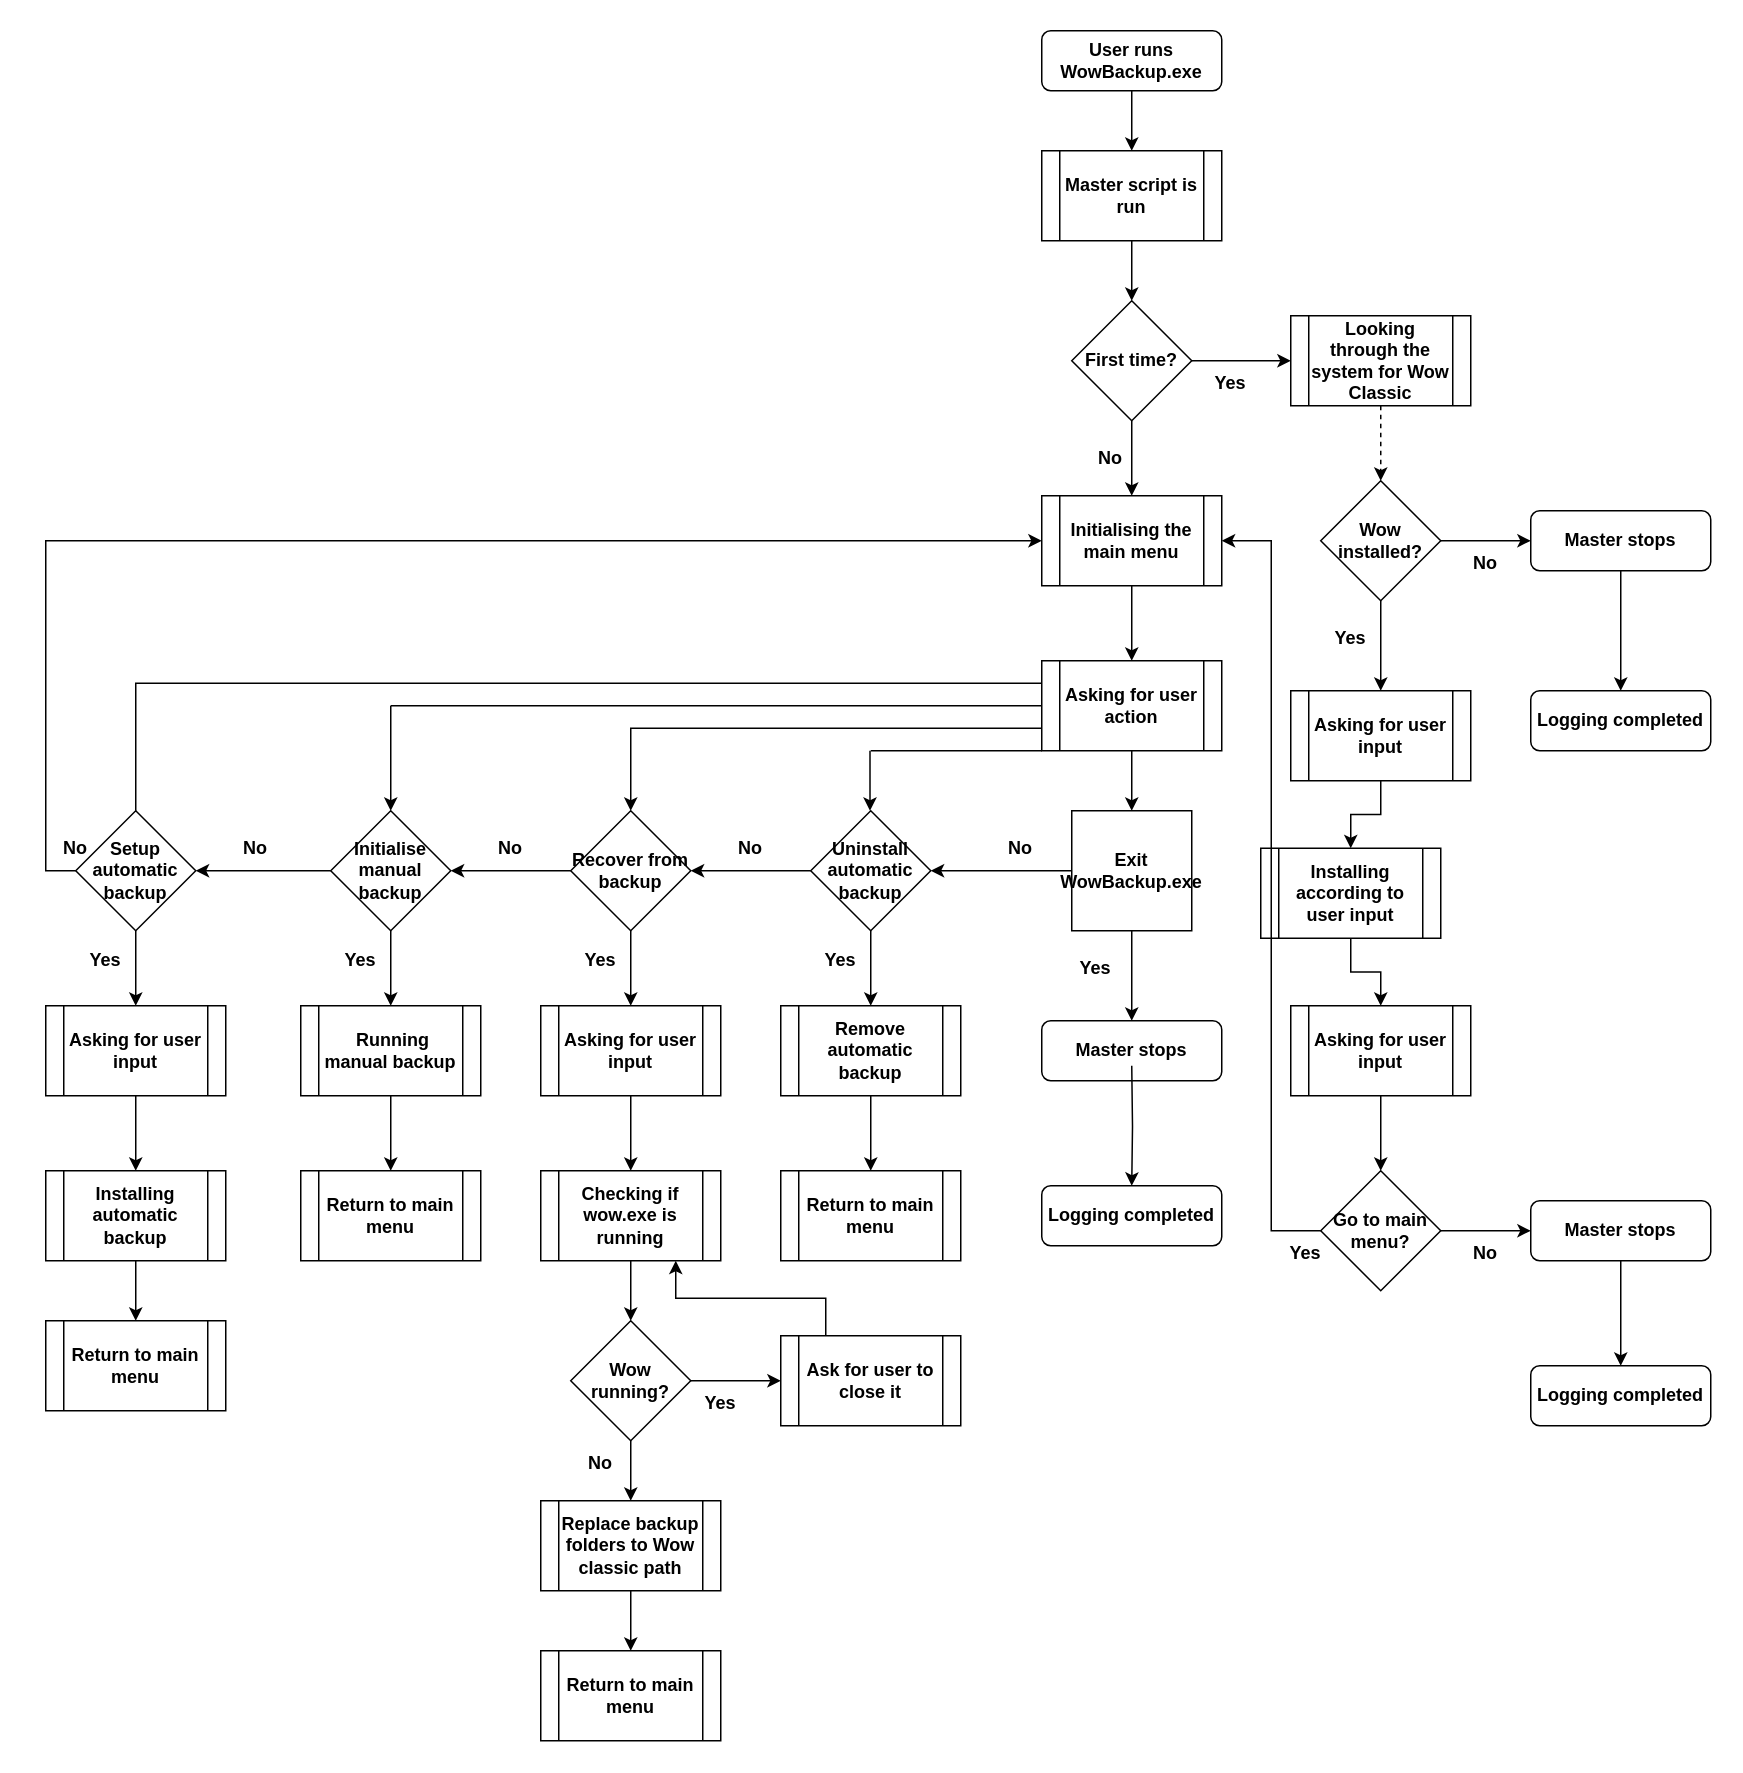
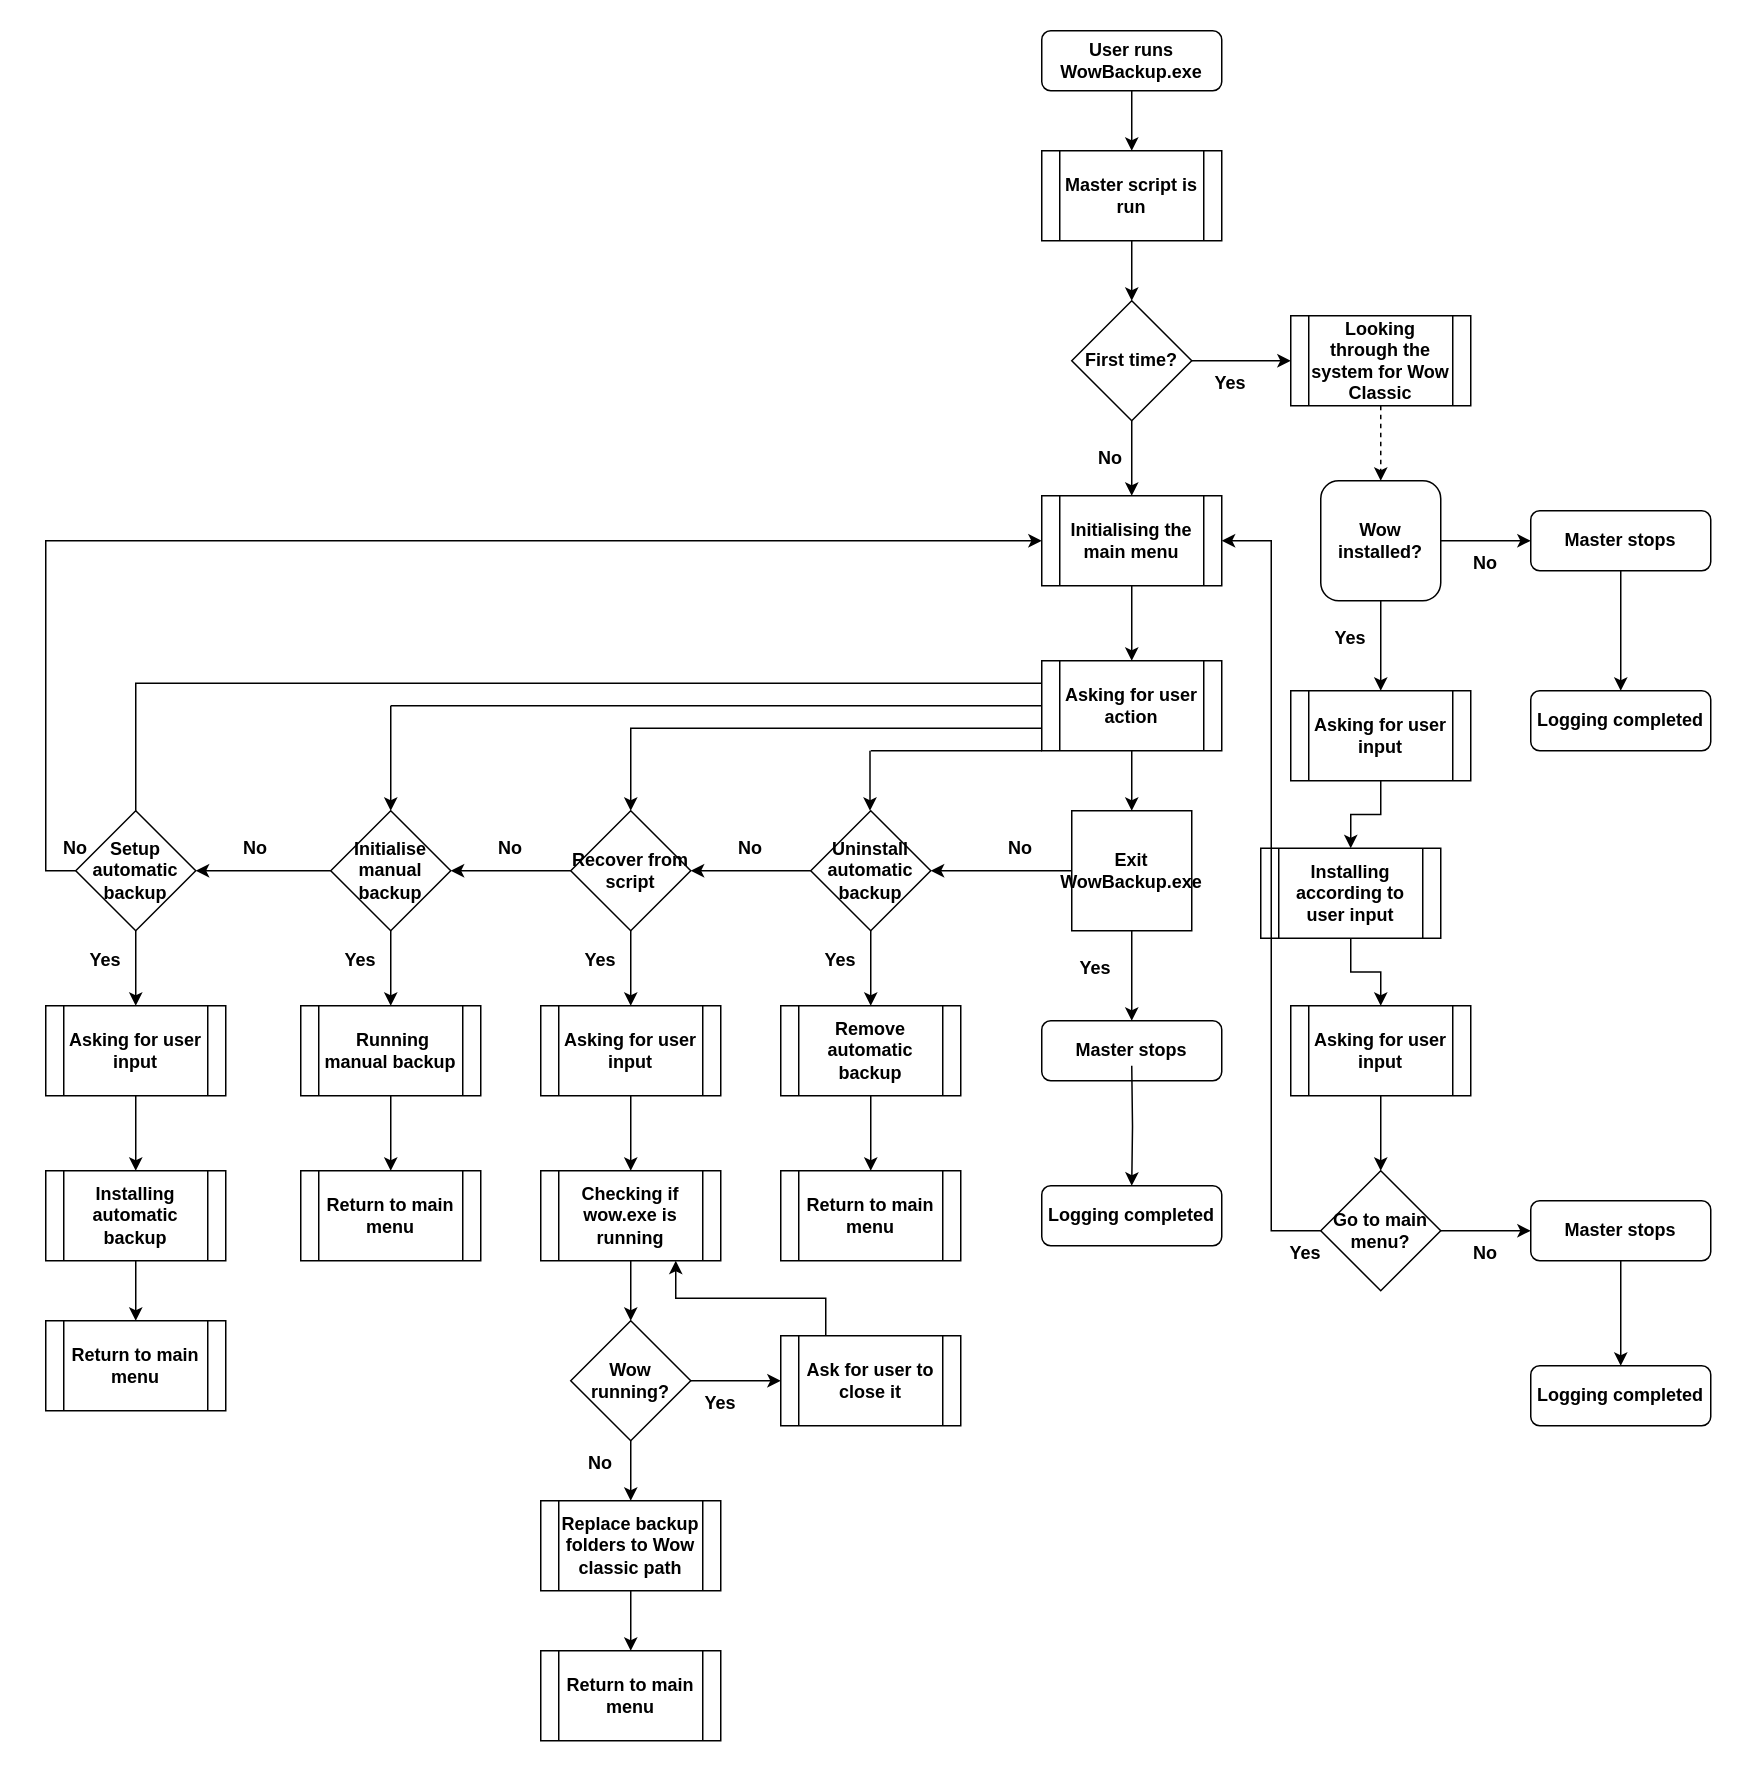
(1381, 541) -> (1381, 541)
(631, 871) -> (631, 871)
